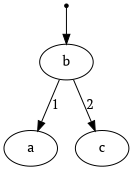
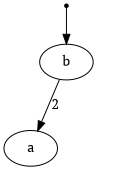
(56, 105) -> (56, 105)
(102, 148) -> none
